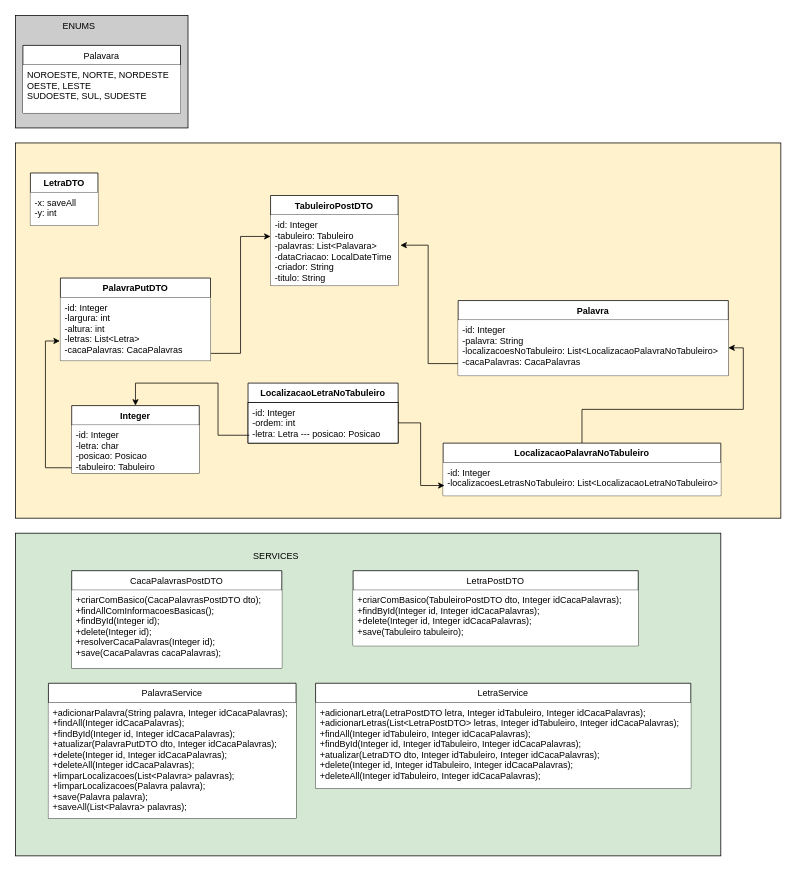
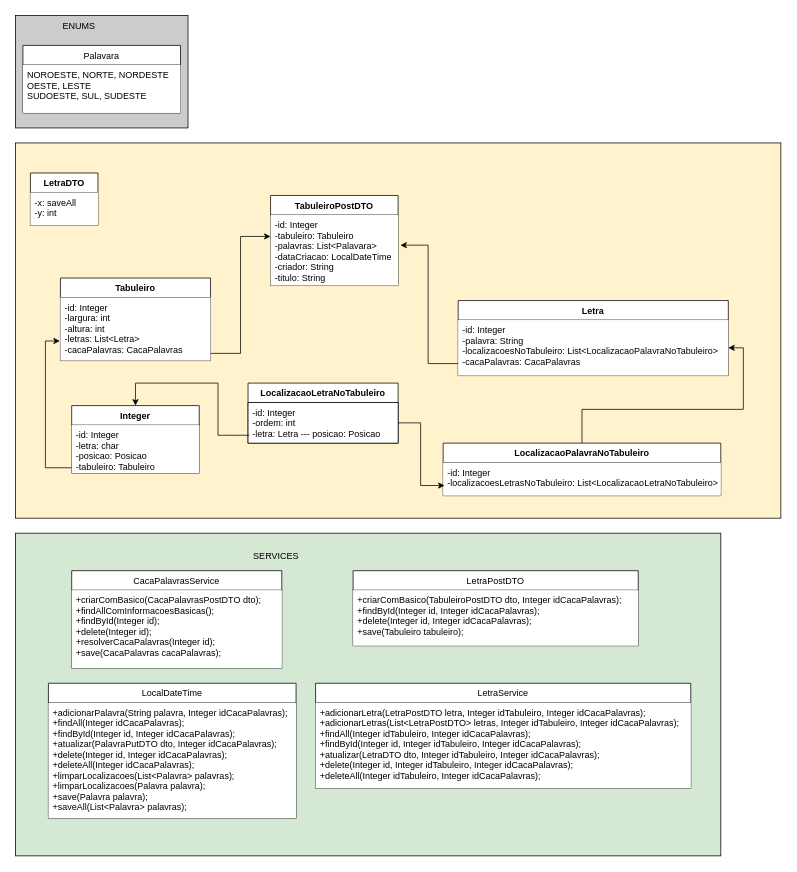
(135, 288) -> (135, 288)
(593, 311) -> (593, 311)
(176, 581) -> (176, 581)
(172, 693) -> (172, 693)
